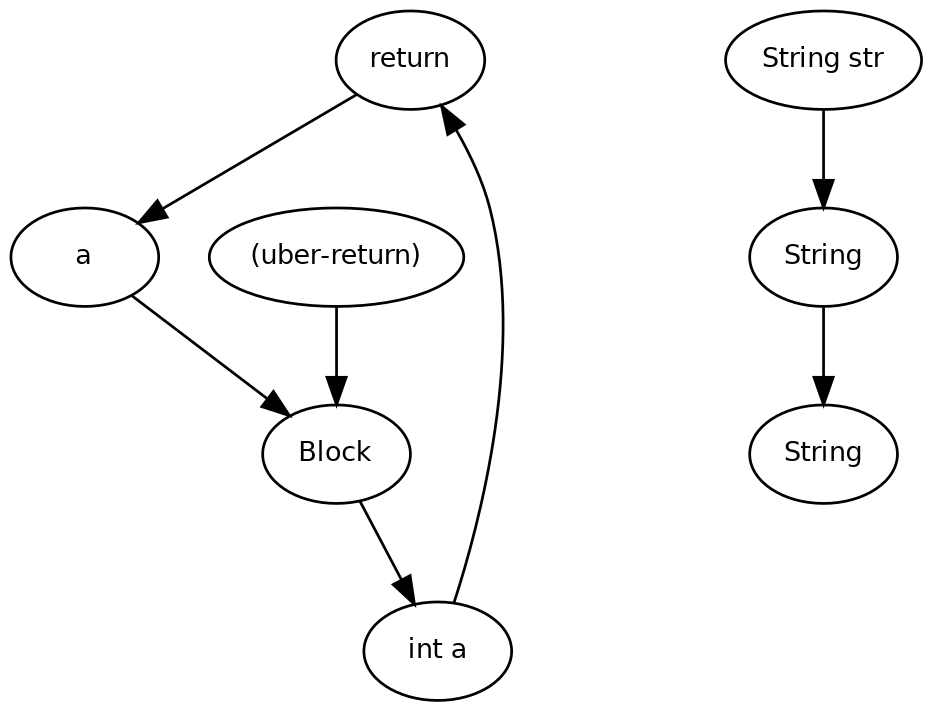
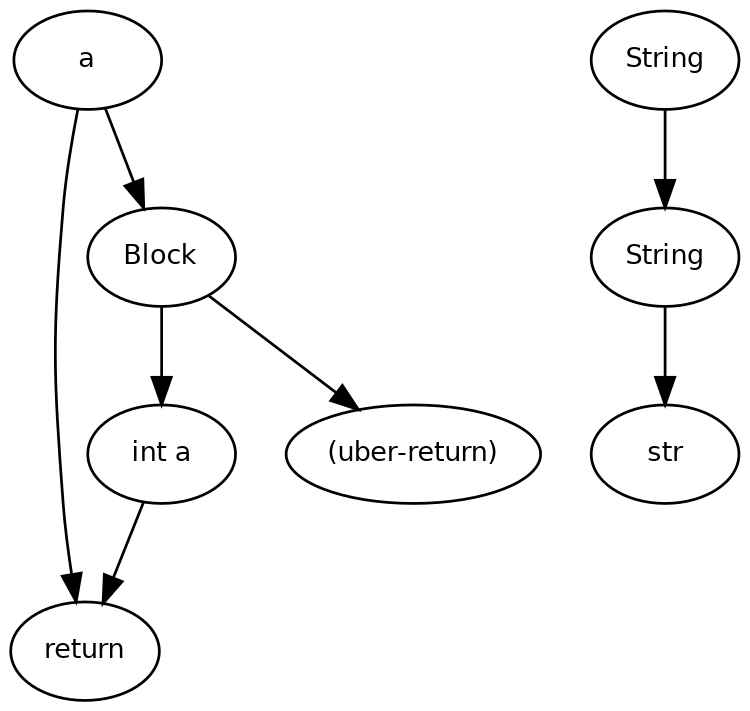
(824, 60) -> none
(260, 152) -> (55, 342)
(337, 342) -> (273, 344)
none -> (665, 454)
